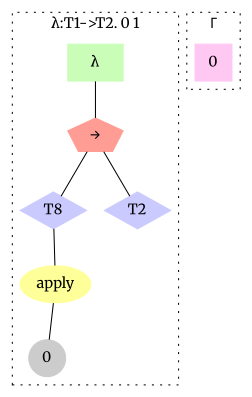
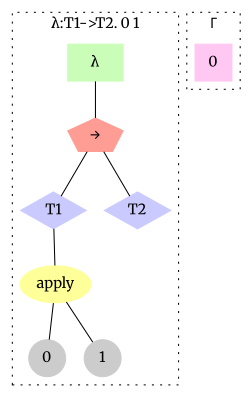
(53, 210) -> (53, 210)
none -> (103, 358)
